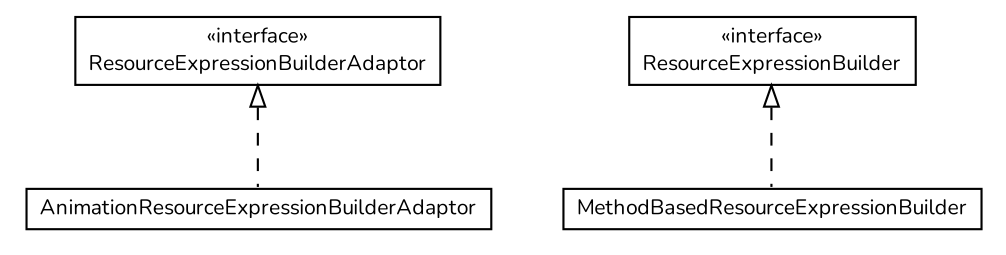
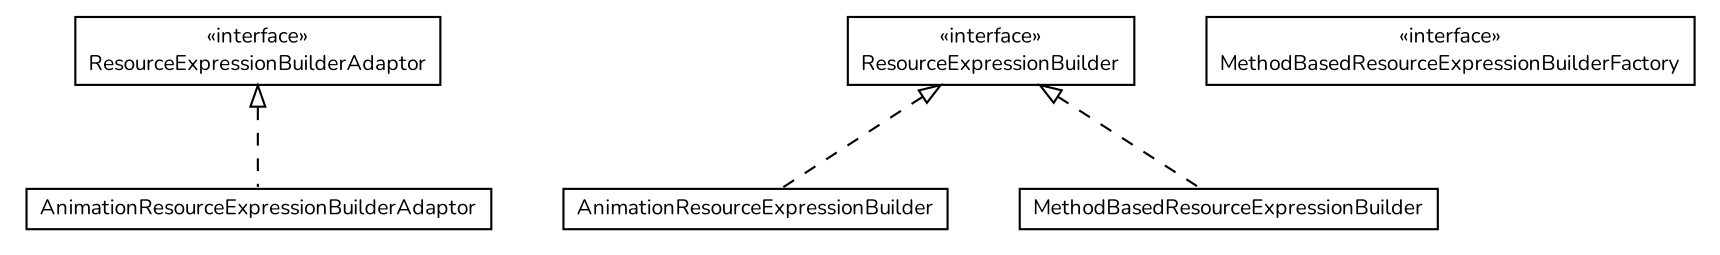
none -> (1451, 51)
none -> (754, 208)
